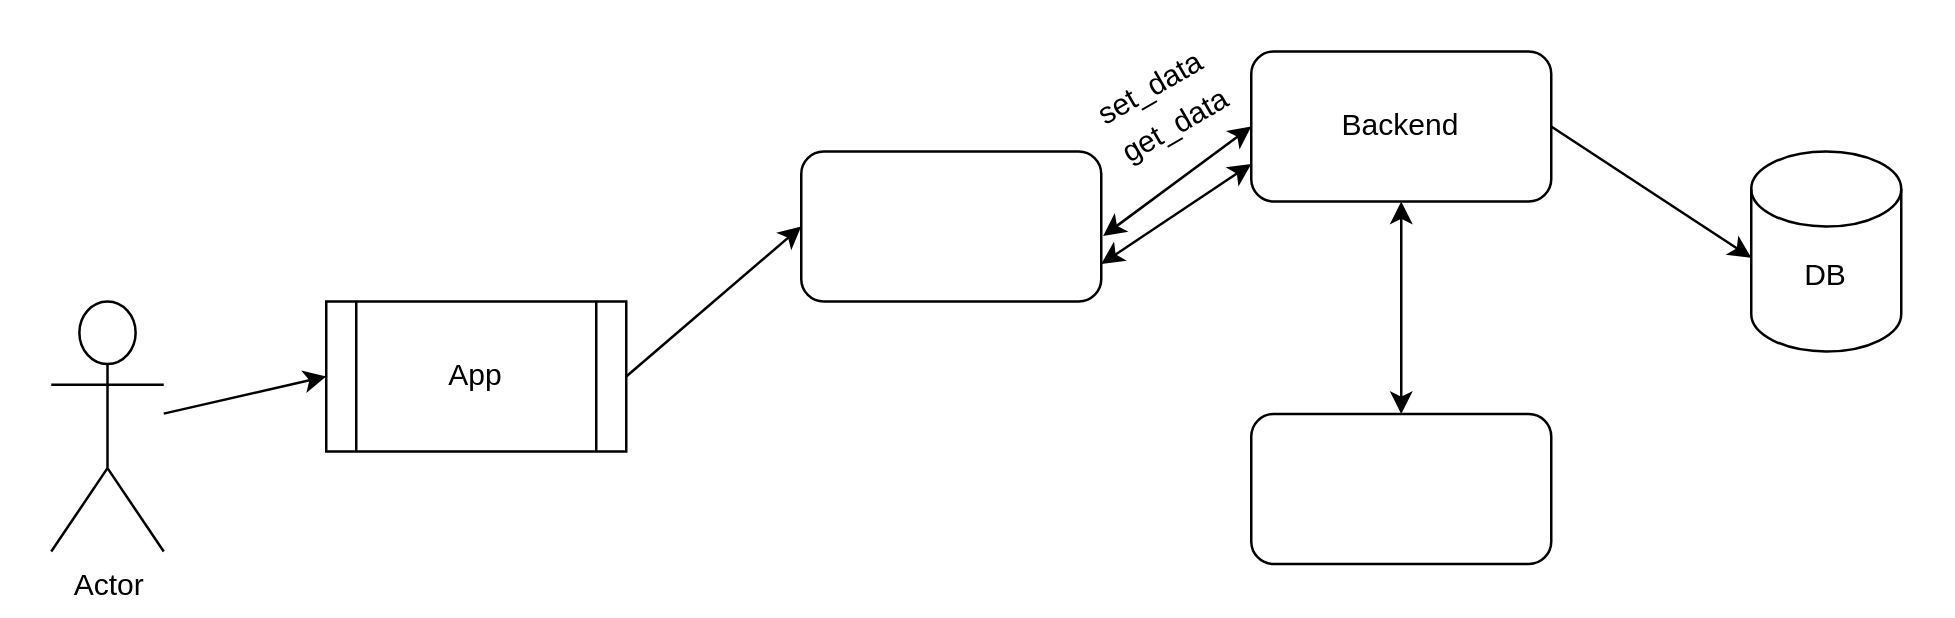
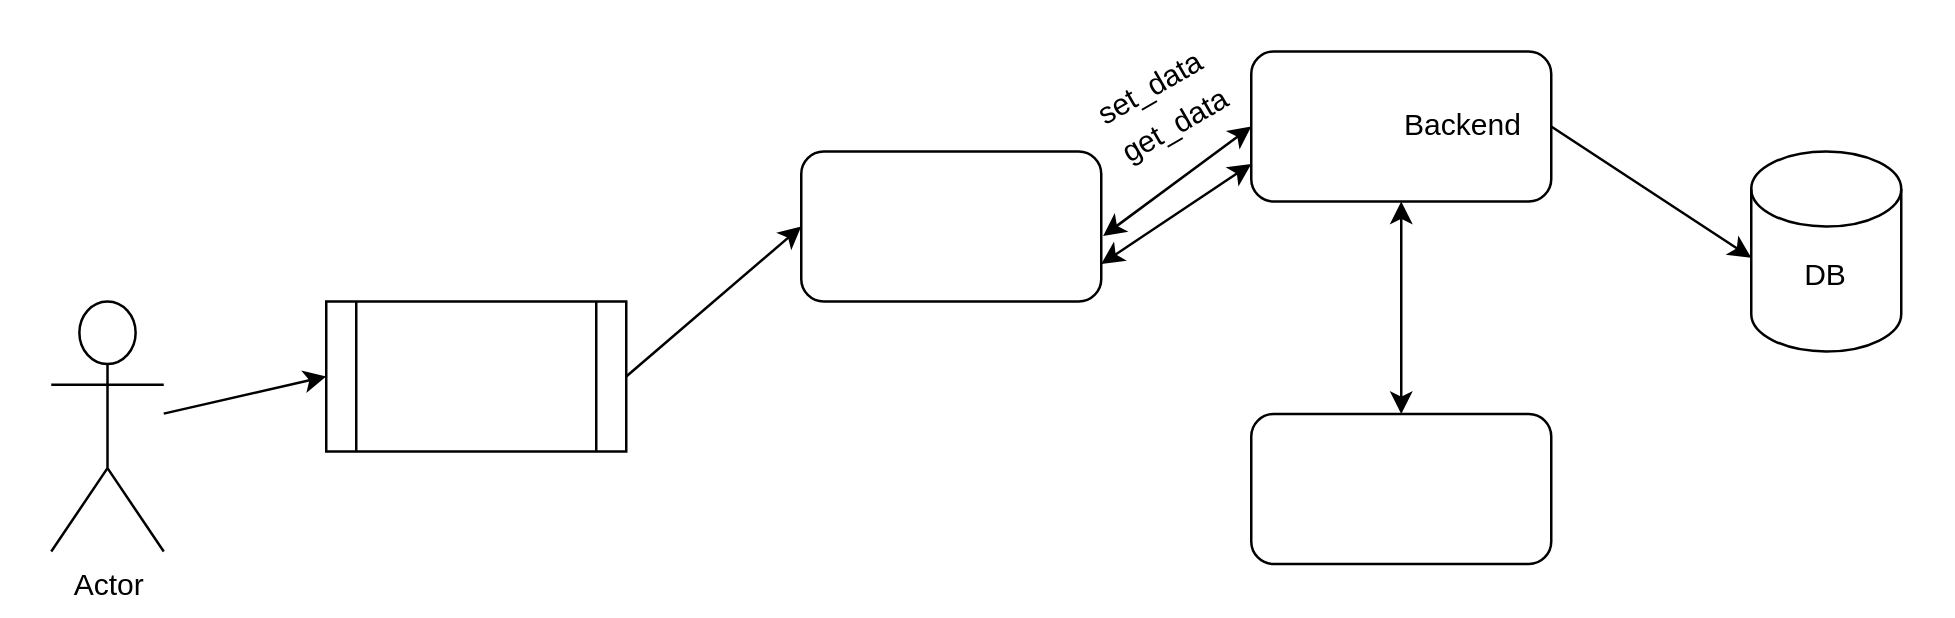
(1401, 126) -> (1464, 126)
(476, 376) -> none
